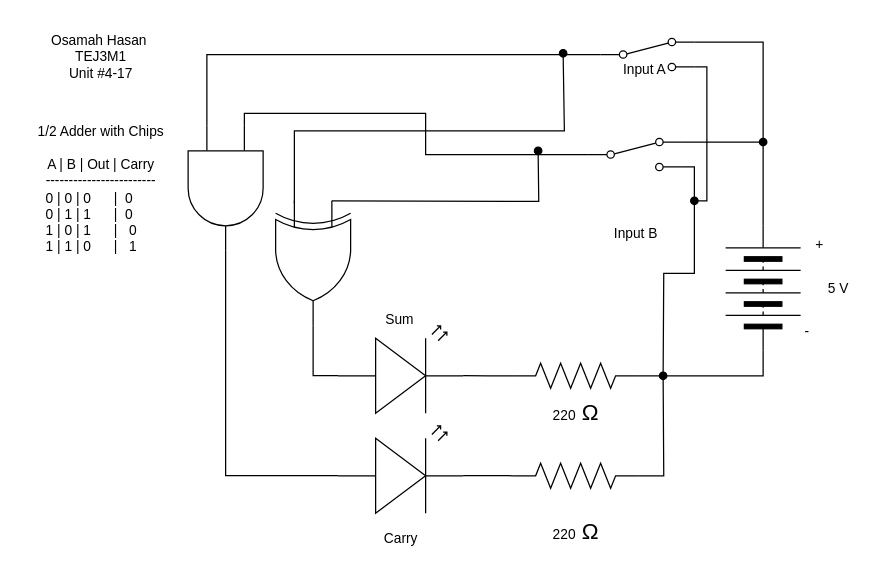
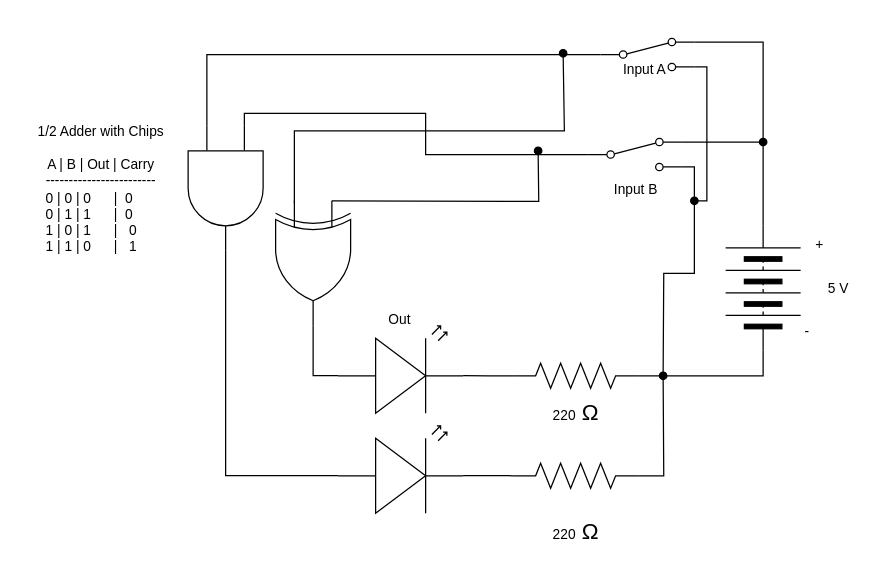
(101, 57) -> none
(635, 233) -> (635, 189)
(400, 319) -> (400, 319)
(401, 538) -> none
